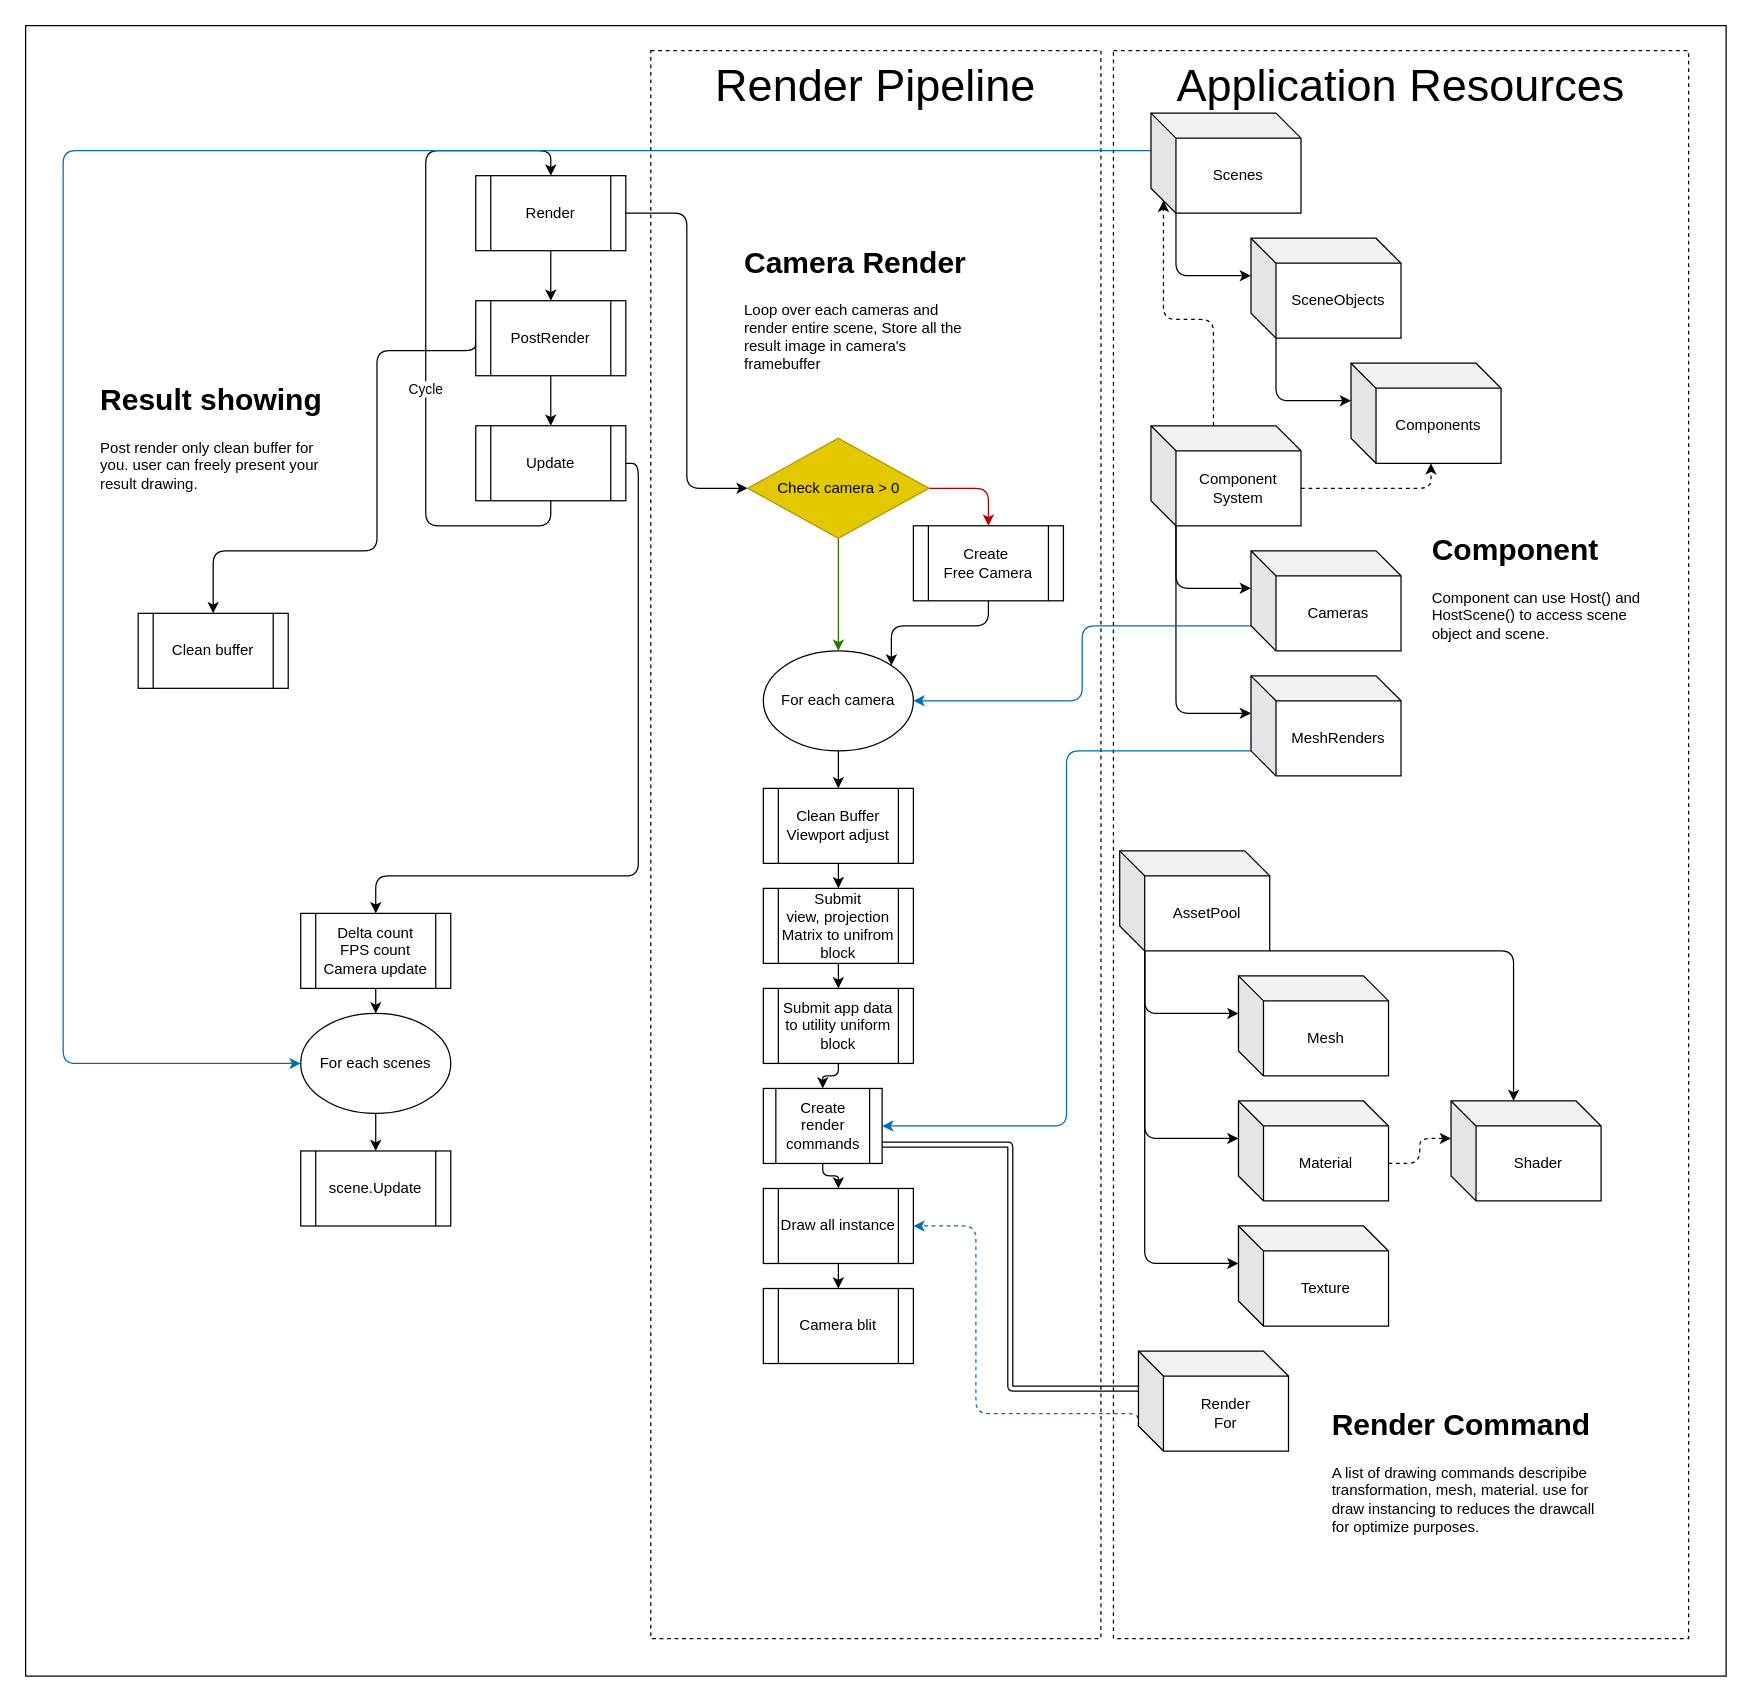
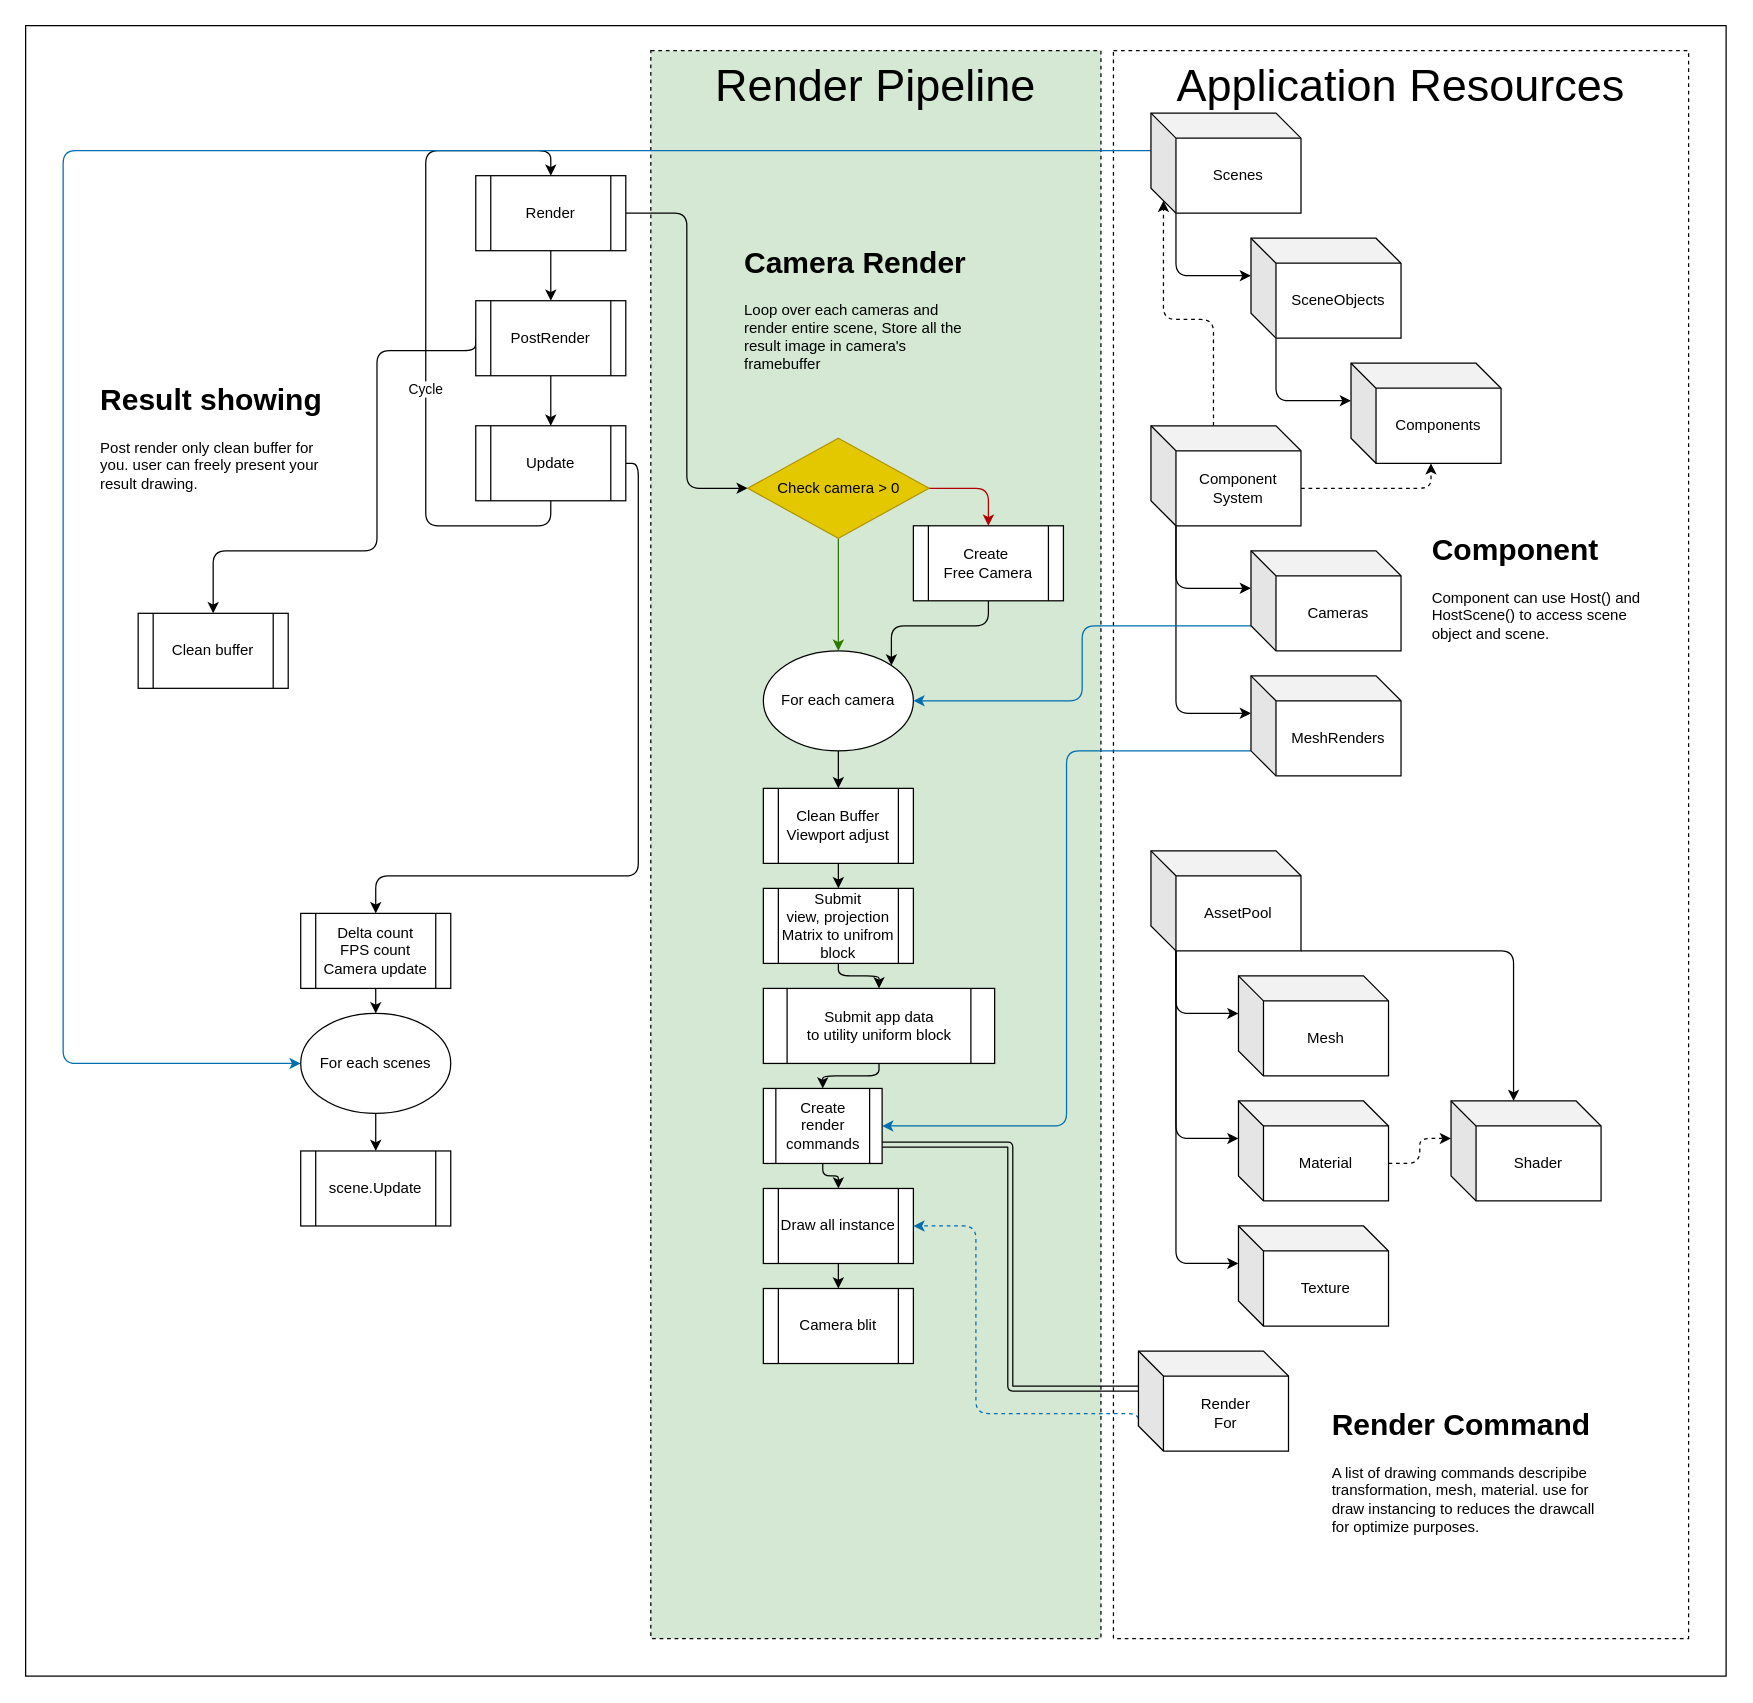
(876, 86) -> (876, 86)
(1194, 901) -> (1226, 901)
(838, 1026) -> (879, 1026)
